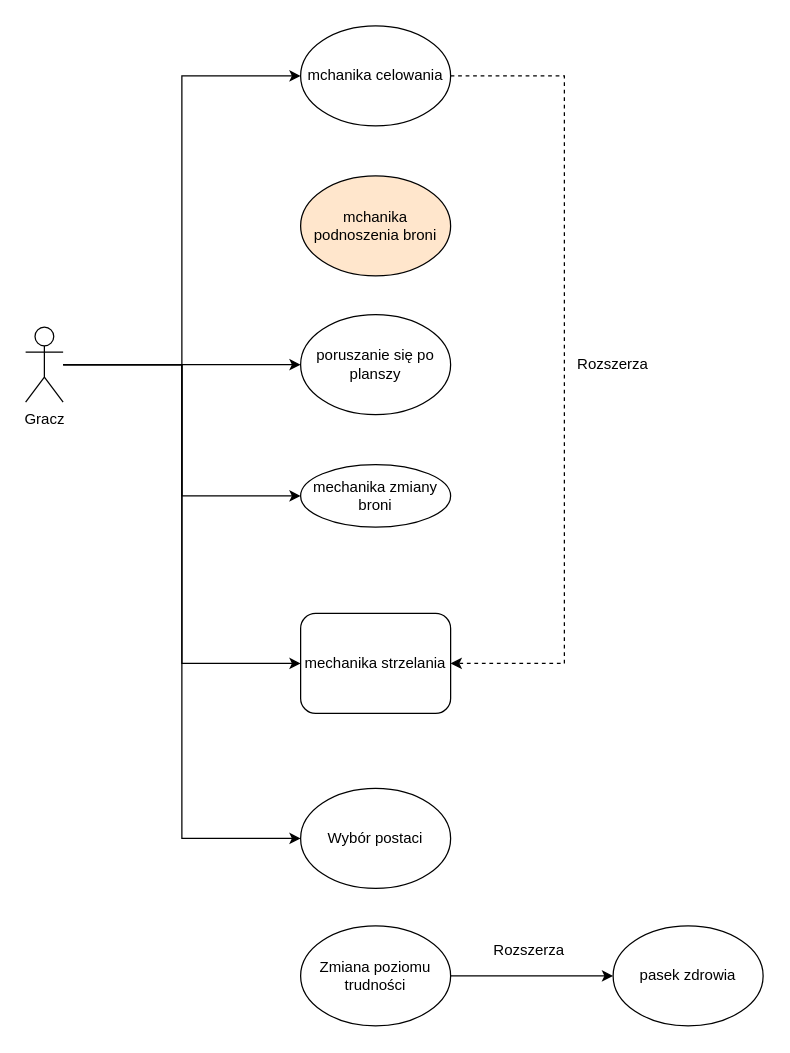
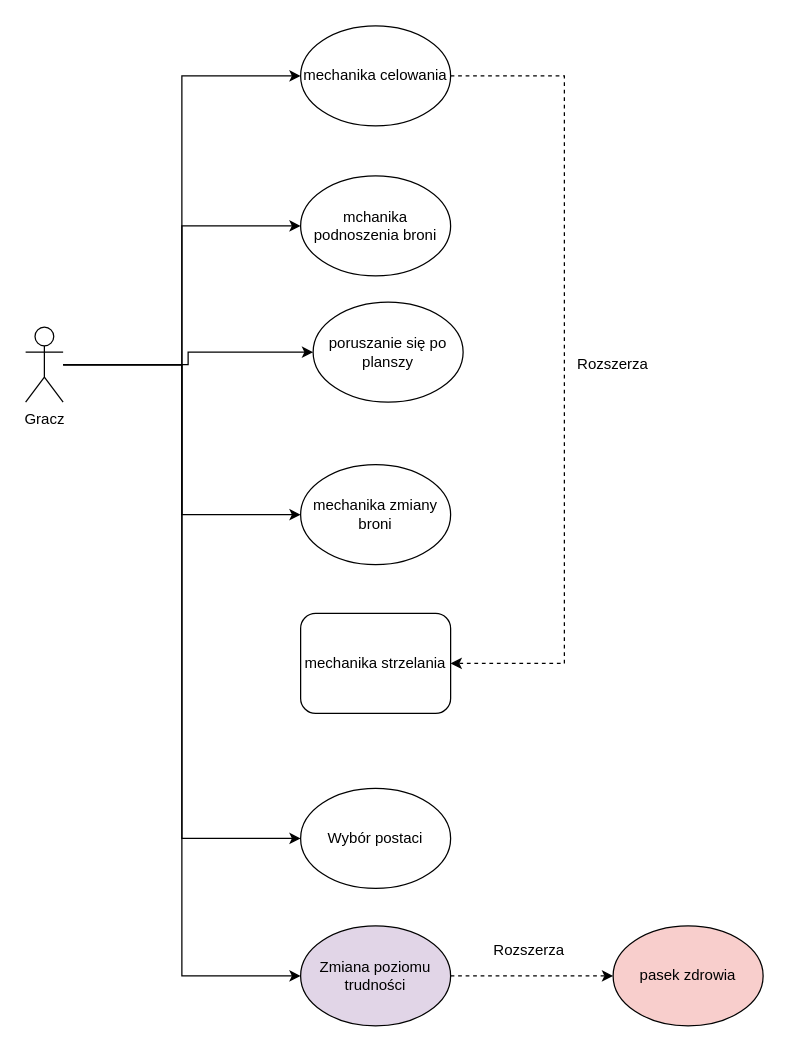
(376, 76) -> (376, 76)
none -> (237, 226)
(376, 226) -> (376, 226)
(376, 364) -> (388, 352)
(376, 496) -> (376, 514)
(238, 663) -> none
none -> (182, 963)
(376, 976) -> (376, 976)
(527, 976) -> (527, 976)
(688, 976) -> (688, 976)
